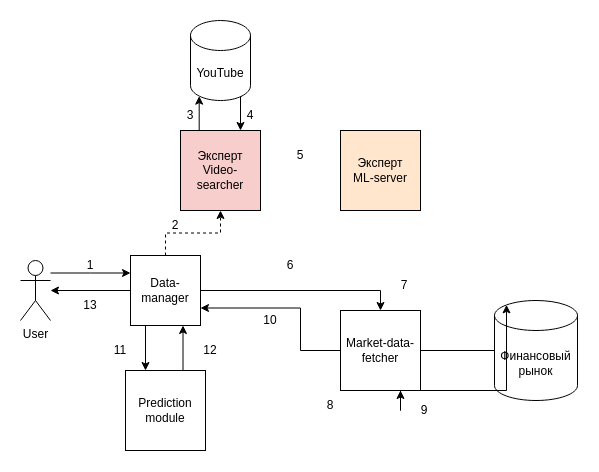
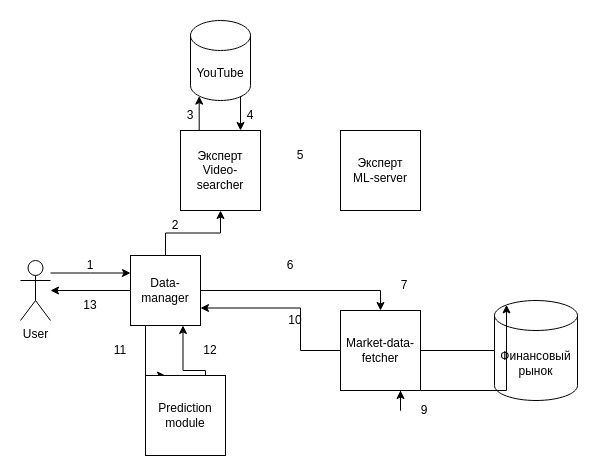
(221, 171) -> (221, 171)
(381, 171) -> (381, 171)
(190, 233) -> (190, 233)
(271, 321) -> (296, 321)
(331, 406) -> none
(166, 411) -> (186, 416)
